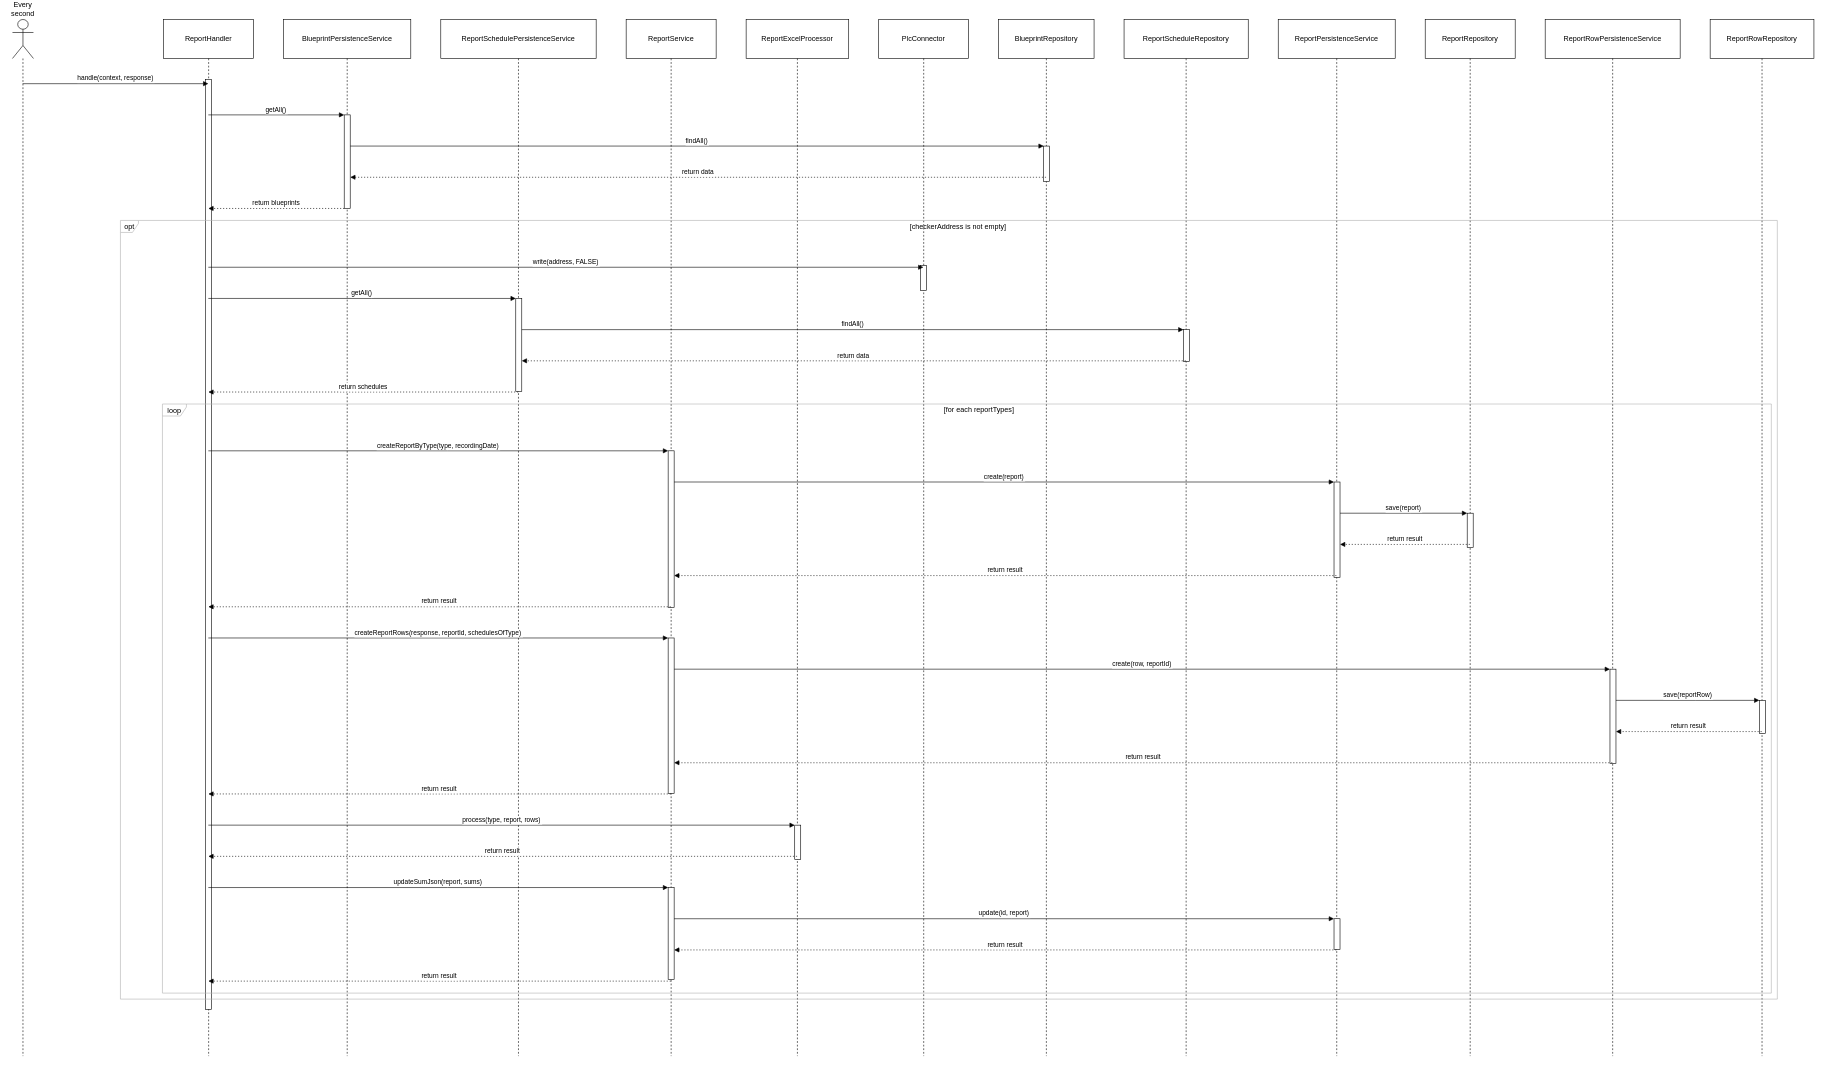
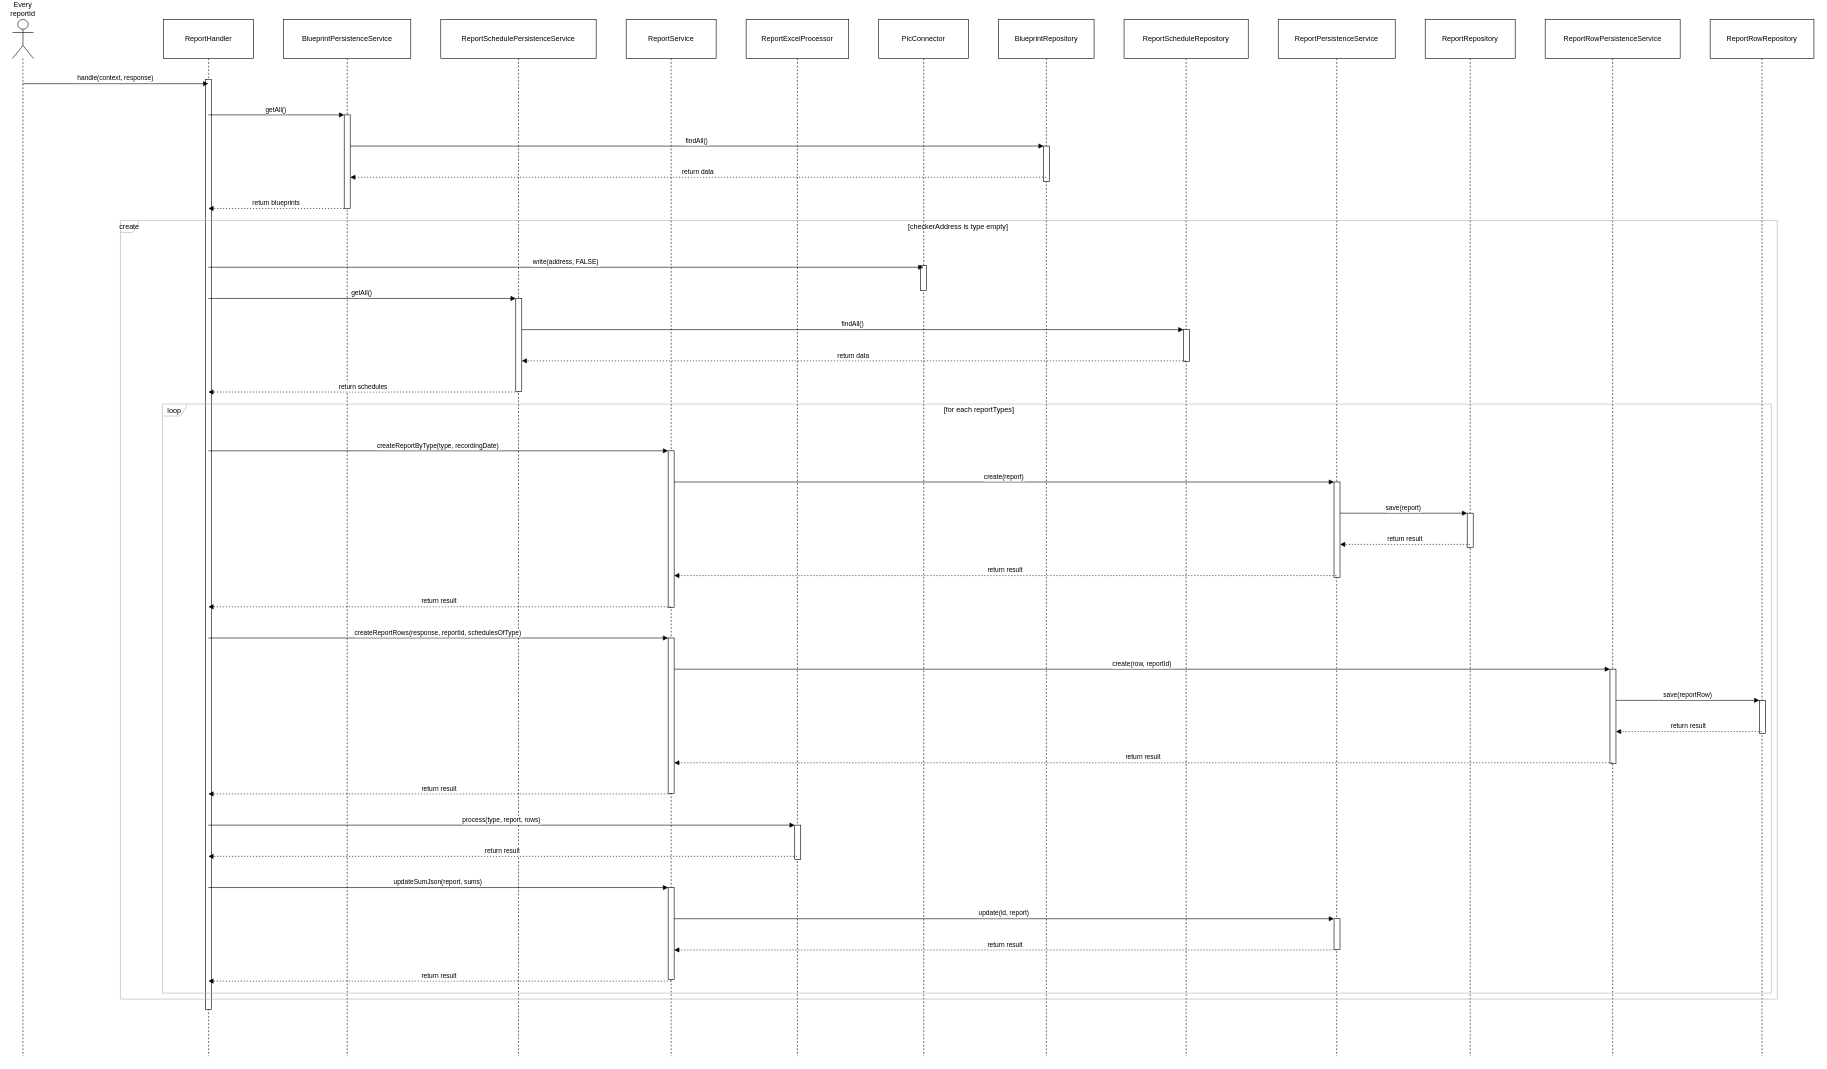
(23, 5) -> (23, 5)
(129, 227) -> (129, 227)
(958, 227) -> (958, 227)
